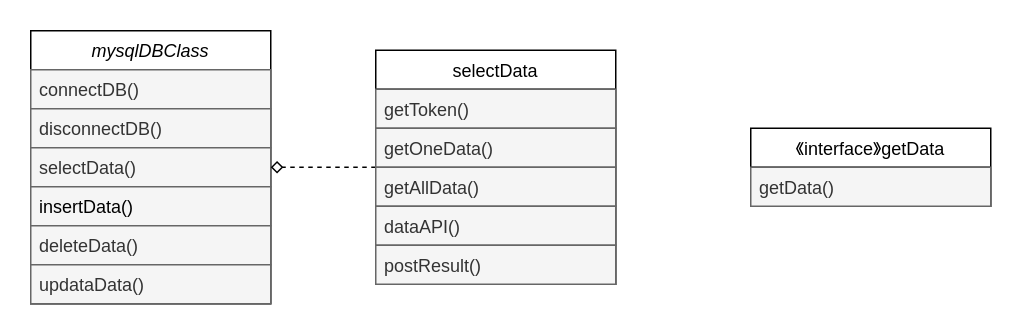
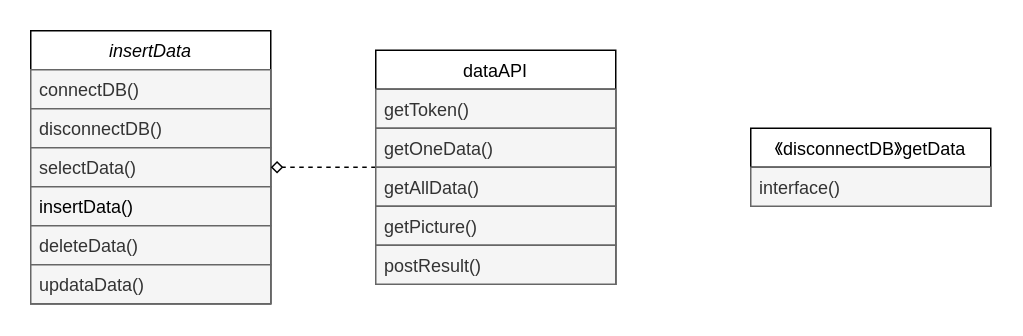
(150, 51) -> (150, 51)
(495, 71) -> (495, 71)
(870, 149) -> (870, 149)
(804, 188) -> (812, 188)
(429, 227) -> (442, 227)
